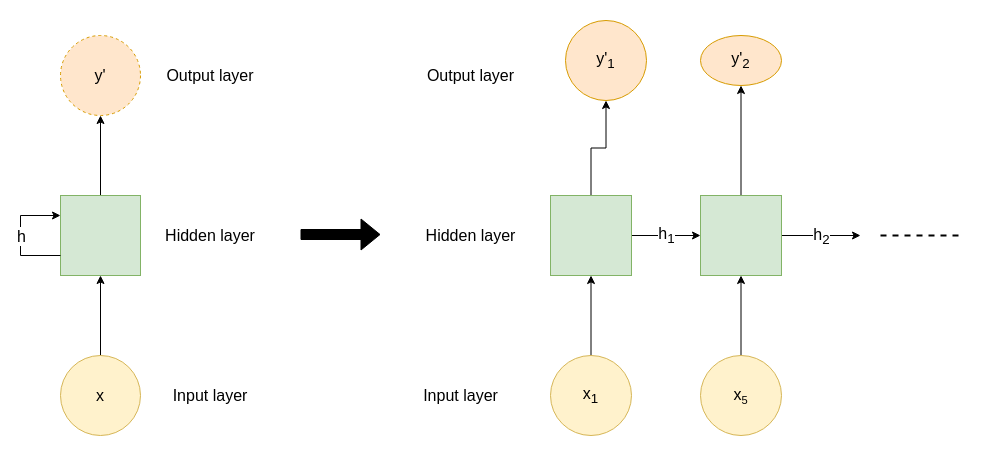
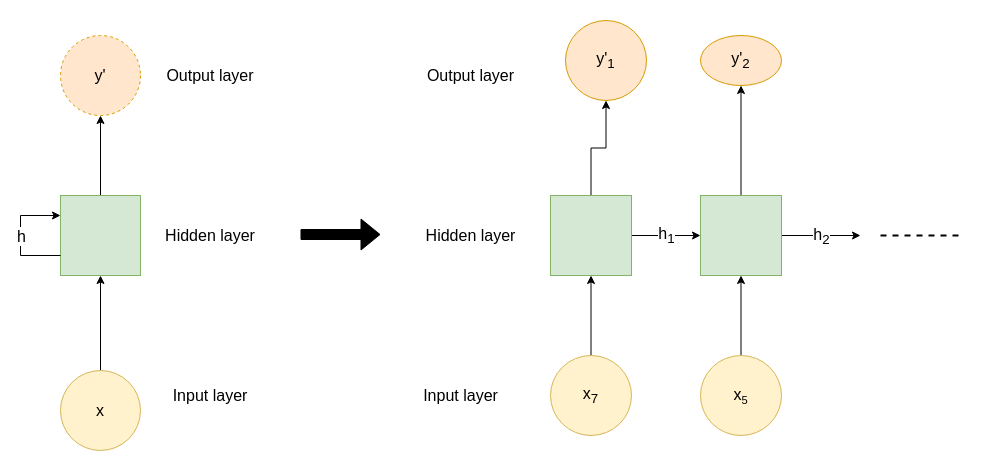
(101, 396) -> (101, 411)
(591, 396) -> (591, 396)
